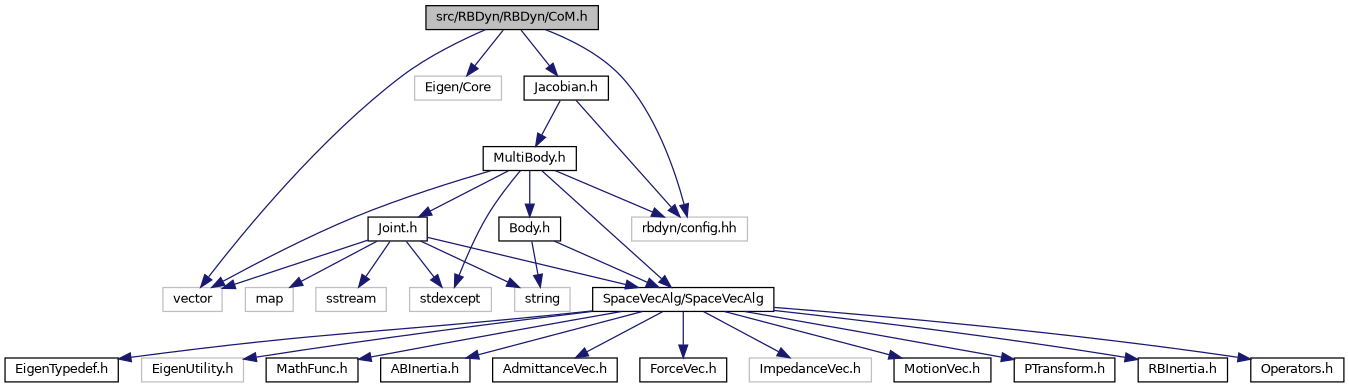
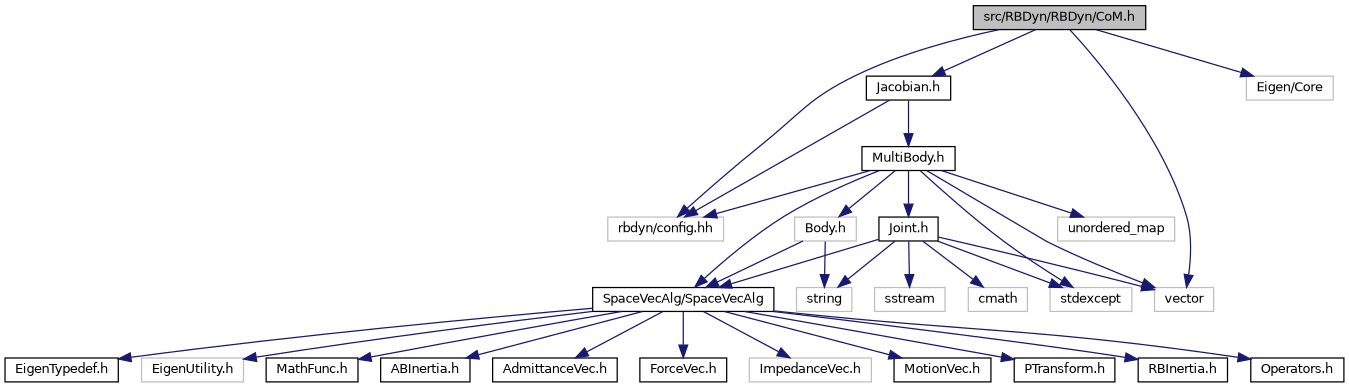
(530, 229) -> (825, 229)
none -> (1116, 229)
(269, 299) -> (998, 299)
